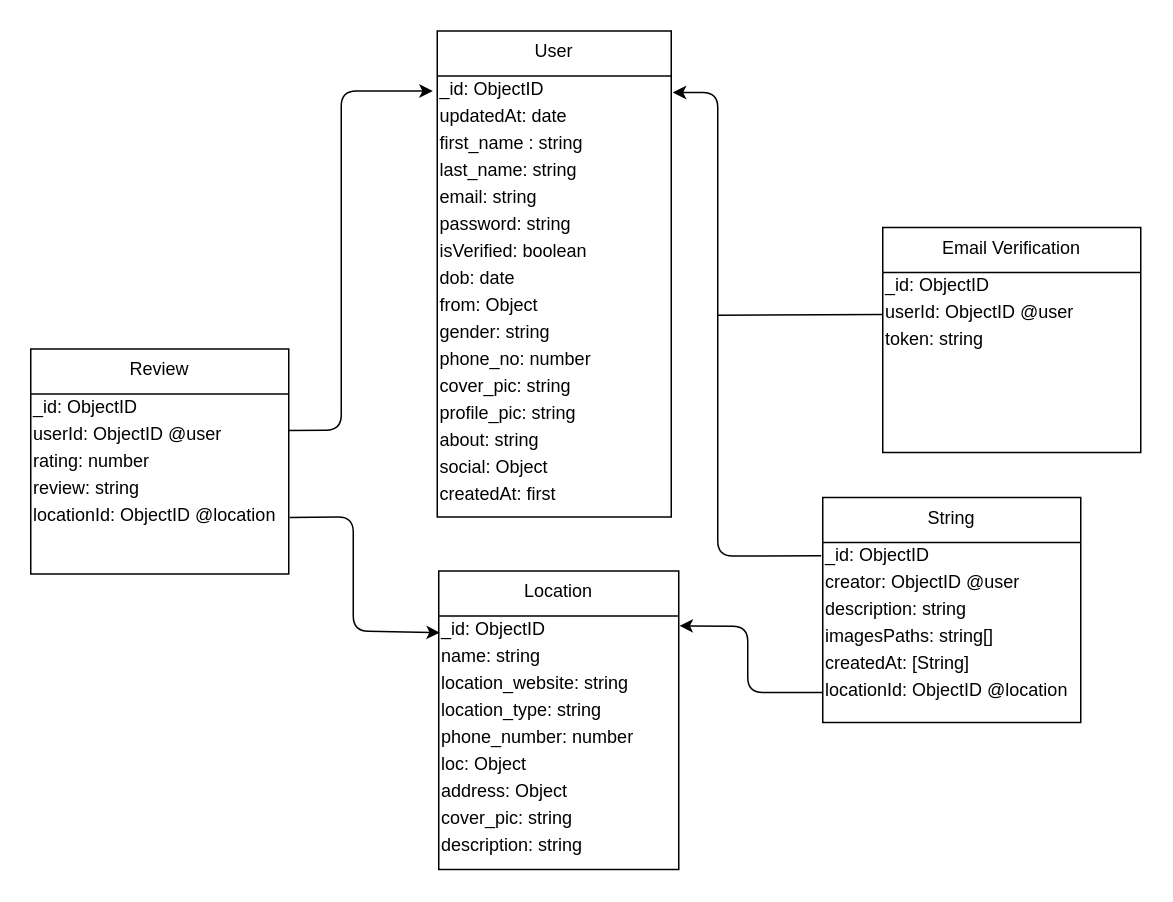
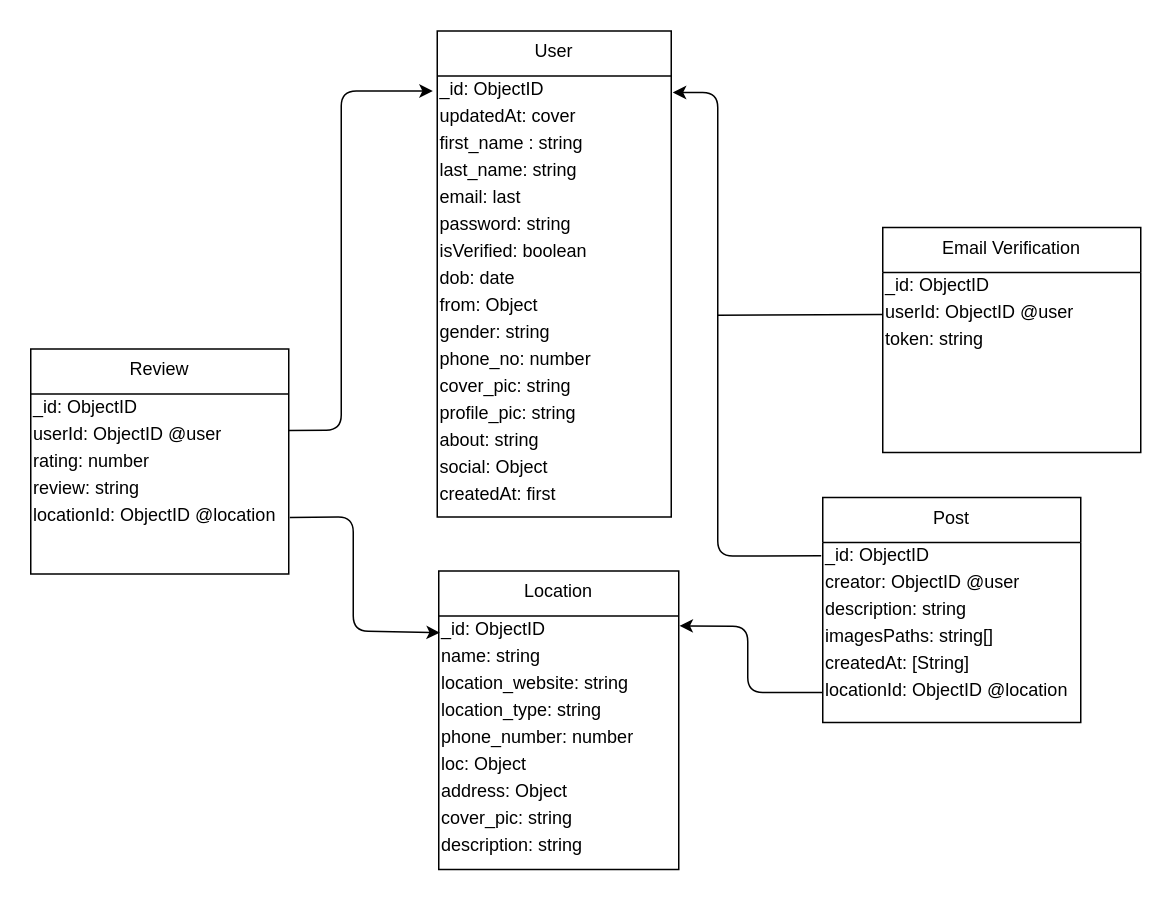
(511, 116) -> (516, 116)
(494, 197) -> (484, 197)
(951, 518) -> (951, 518)
